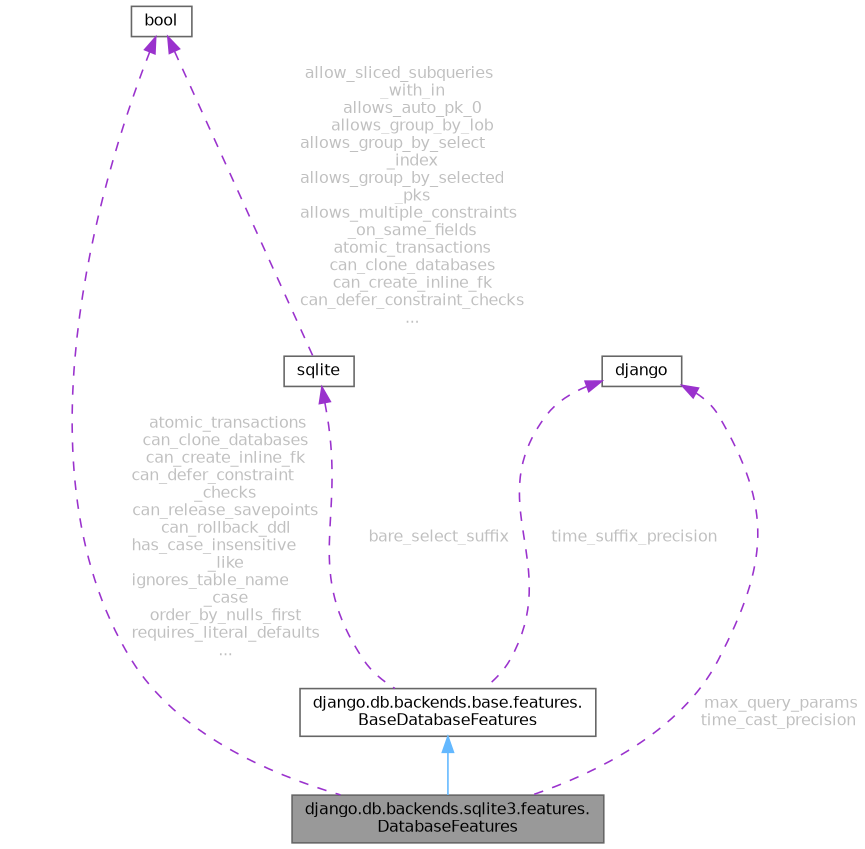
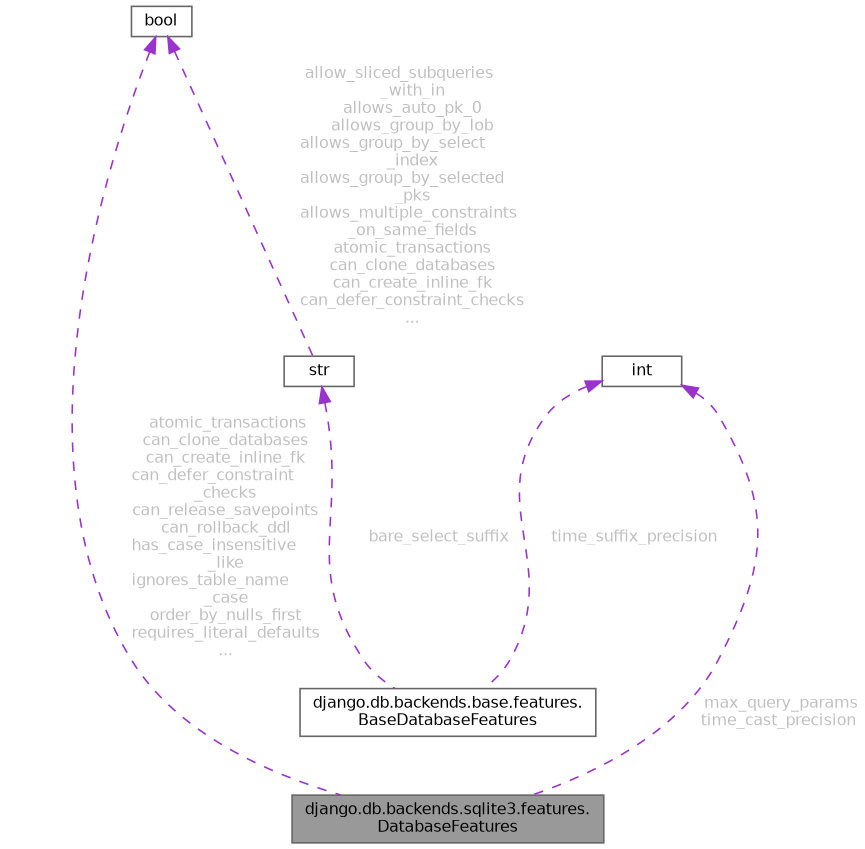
(319, 371) -> (319, 371)
(642, 371) -> (642, 371)
(448, 774) -> none
